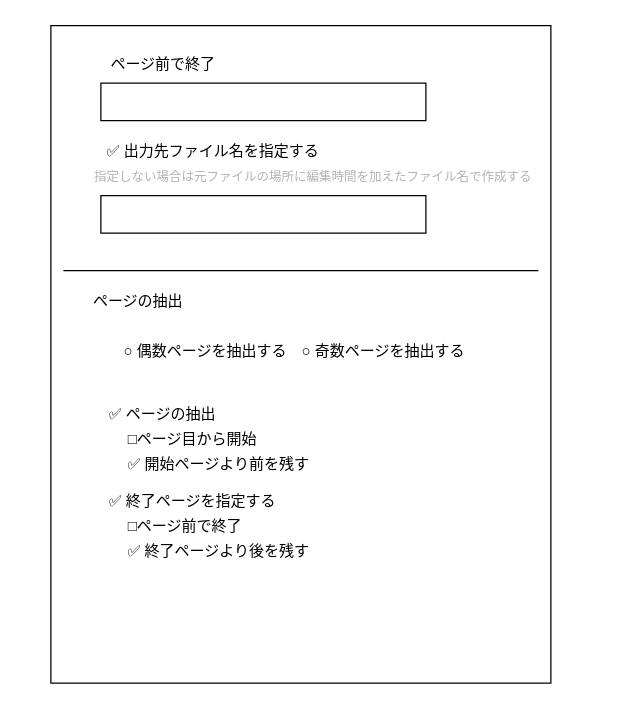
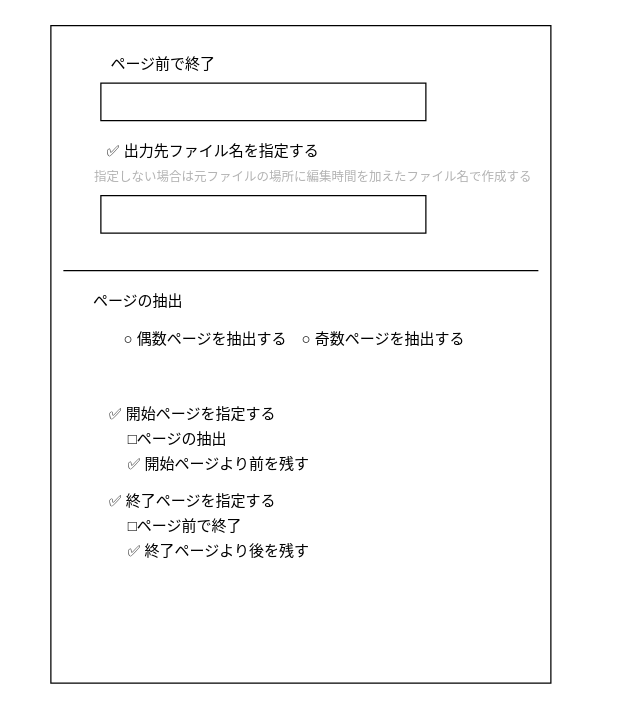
(294, 352) -> (294, 339)
(161, 414) -> (191, 414)
(192, 439) -> (177, 439)
